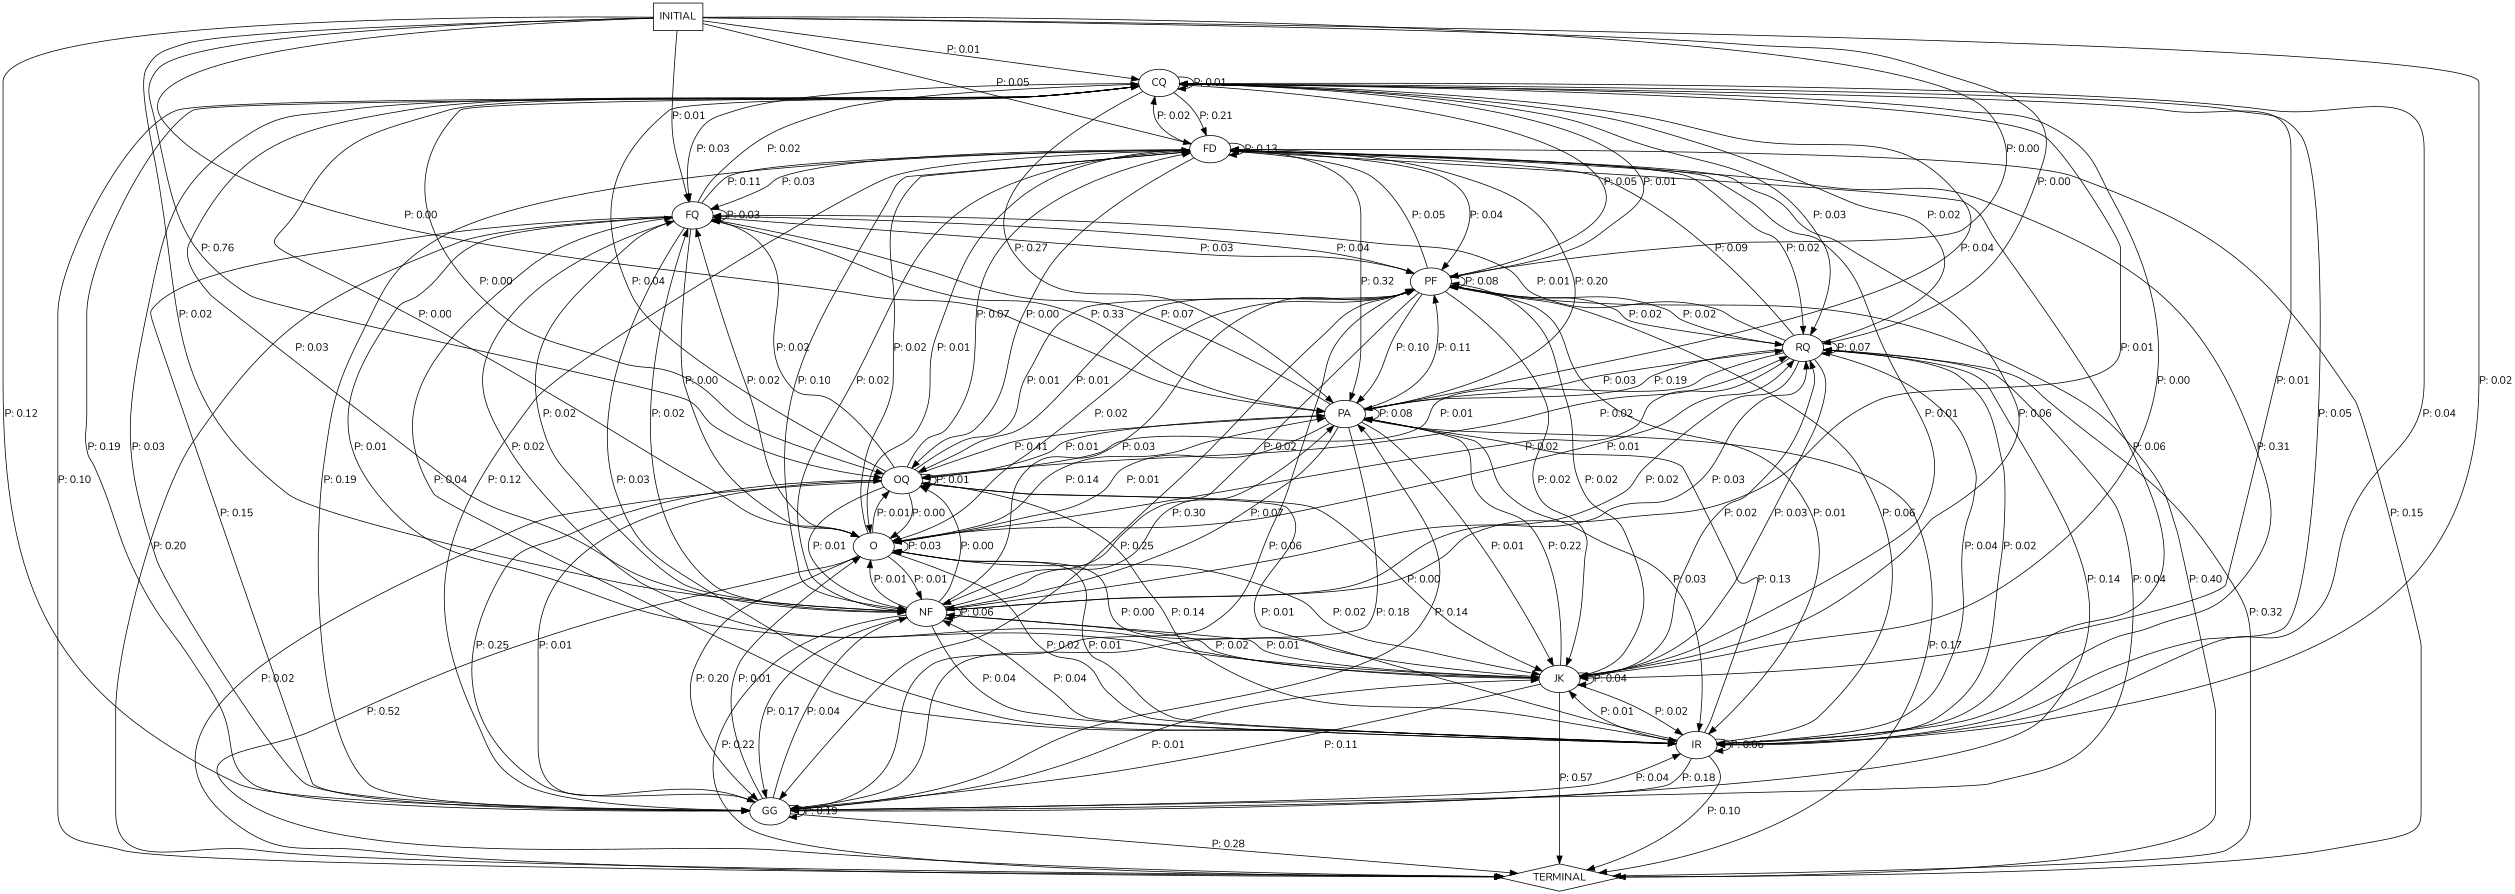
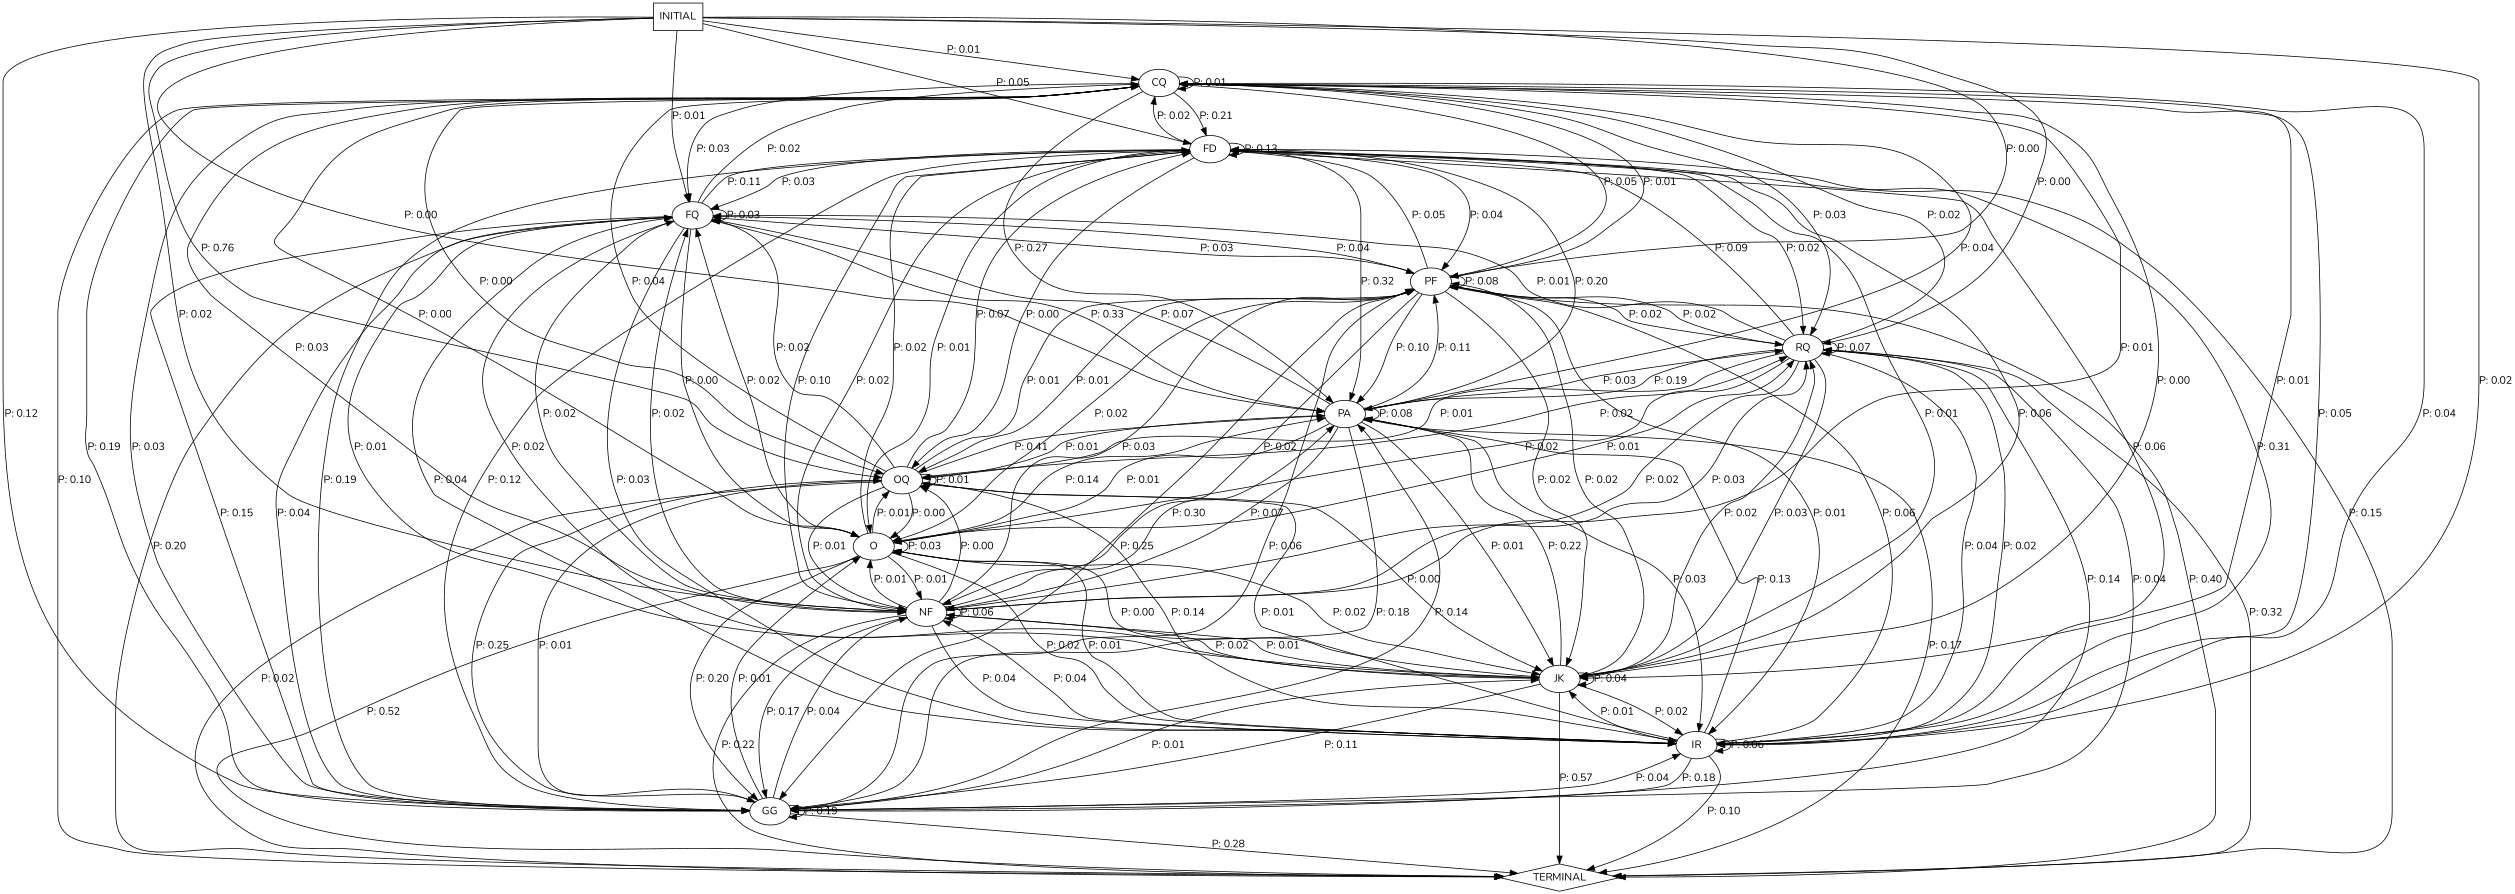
(2361, 417) -> (2306, 448)
none -> (284, 588)
